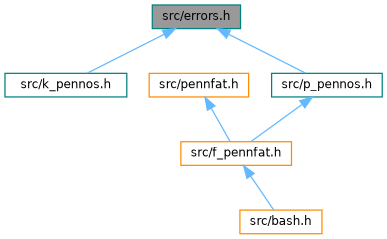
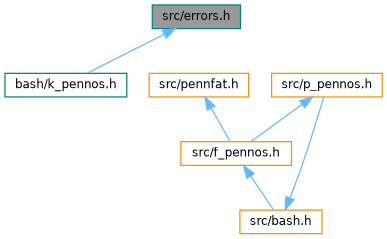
(267, 54) -> (308, 148)
(66, 85) -> (66, 85)
(327, 85) -> (327, 85)
(236, 154) -> (236, 154)
